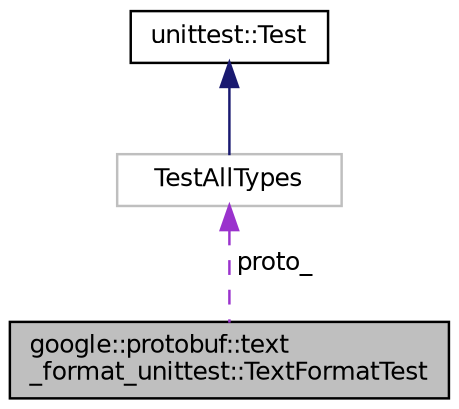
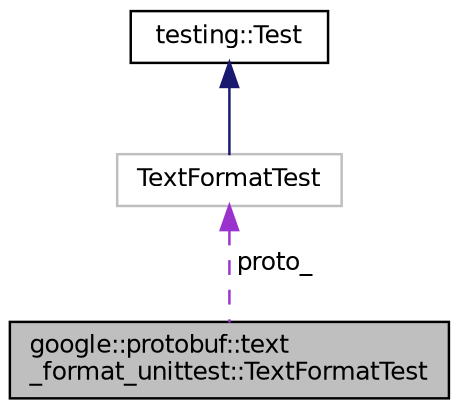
(229, 37) -> (229, 37)
(229, 180) -> (229, 180)
